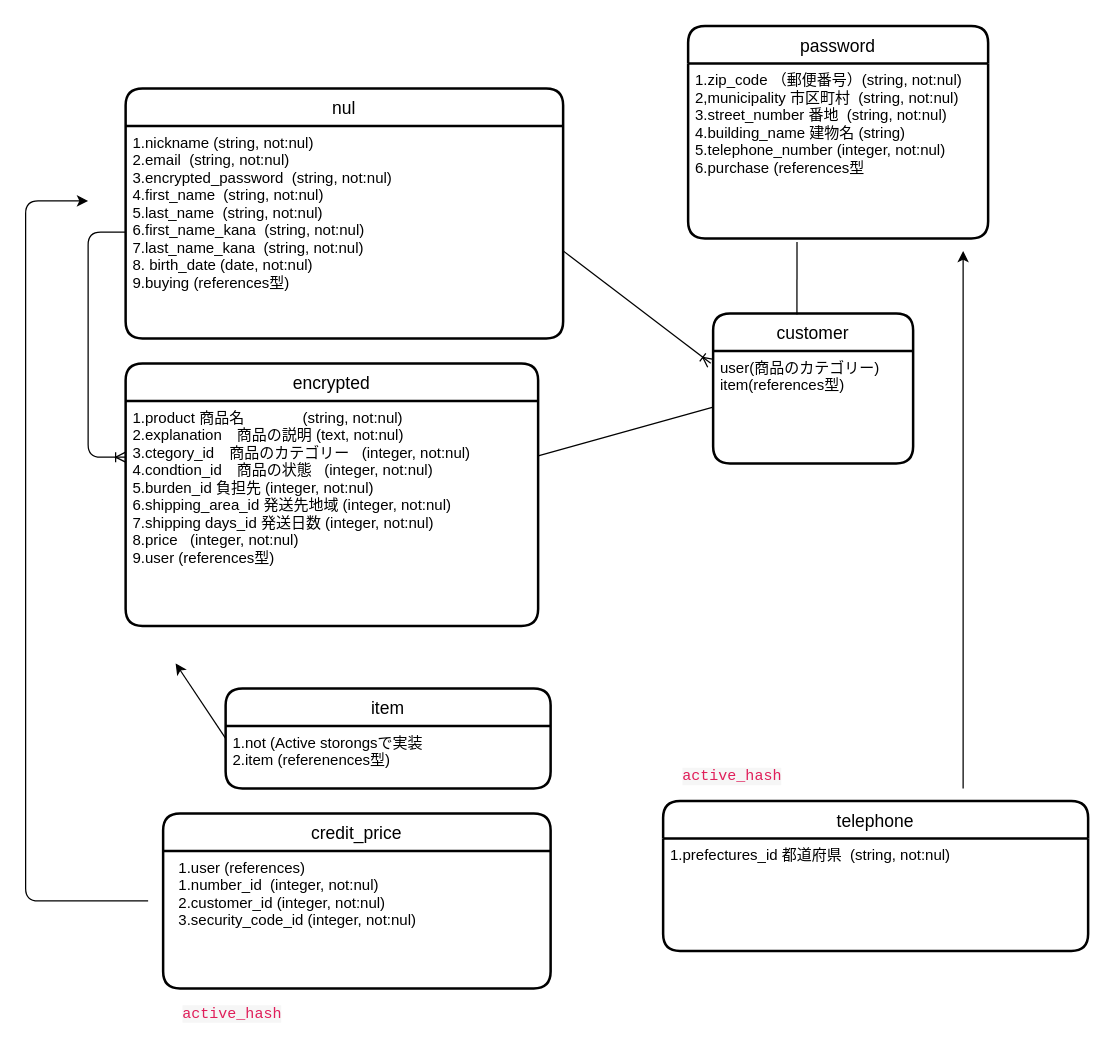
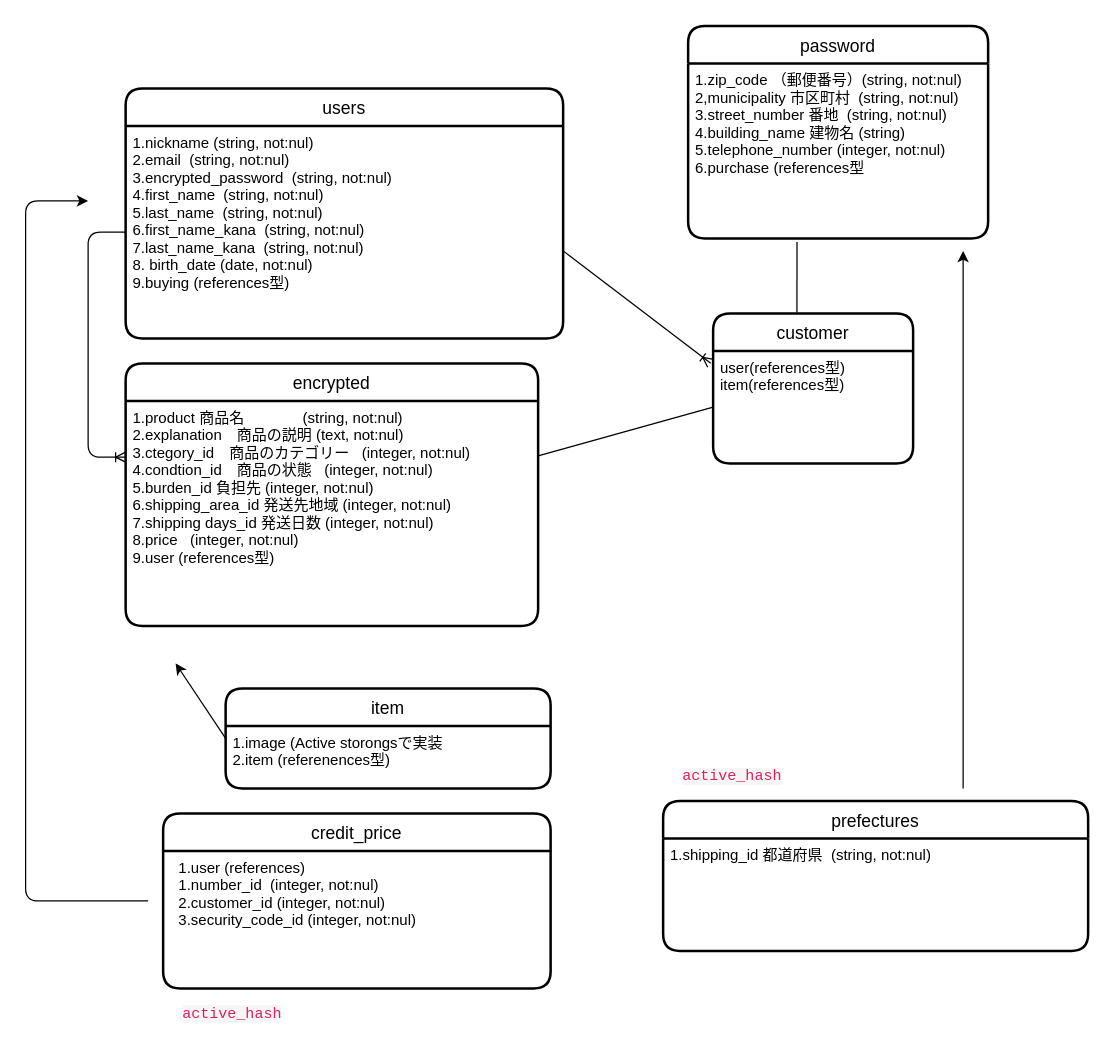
(344, 108) -> (344, 108)
(805, 368) -> (795, 368)
(340, 743) -> (346, 743)
(875, 820) -> (875, 820)
(834, 855) -> (817, 855)
